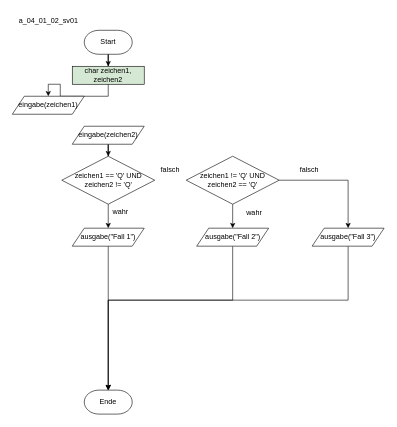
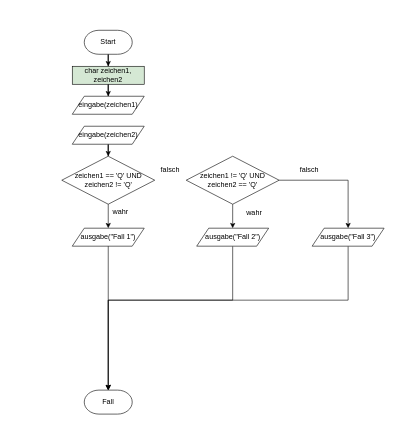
(48, 21) -> none
(48, 105) -> (108, 105)
(108, 402) -> (108, 402)
